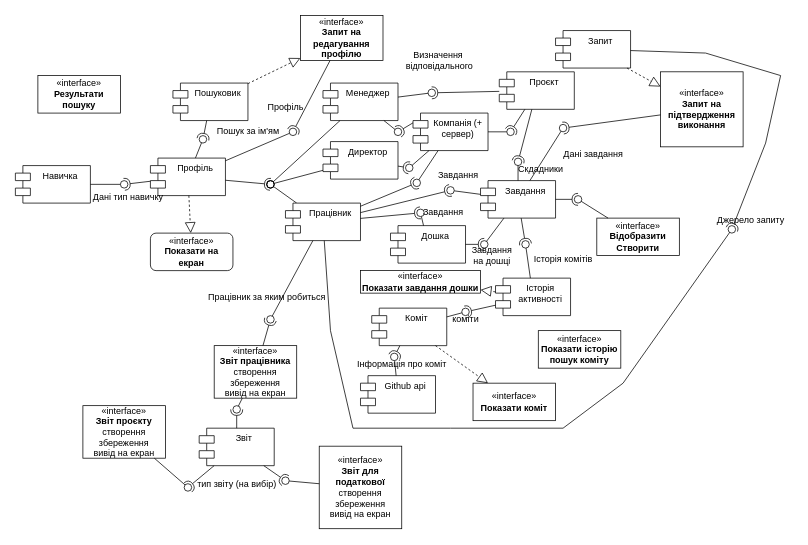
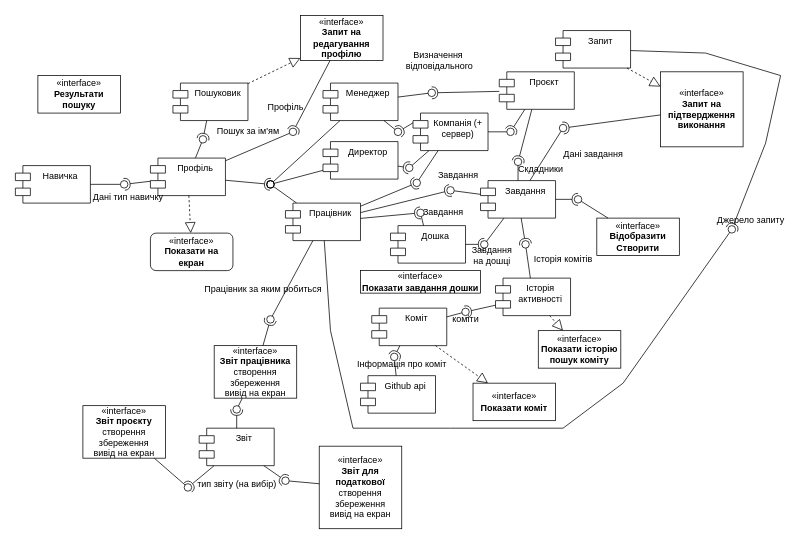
(493, 291) -> (552, 319)
(267, 297) -> (263, 289)
